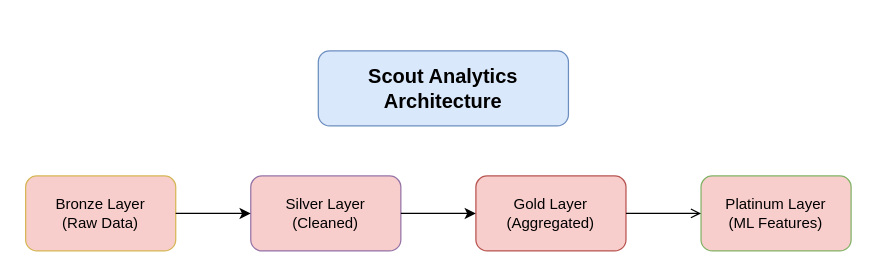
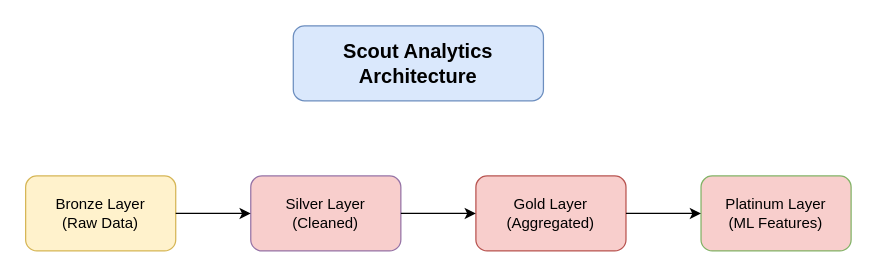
(443, 88) -> (418, 63)
(101, 213) -> (101, 213)
(693, 213) -> (691, 213)
